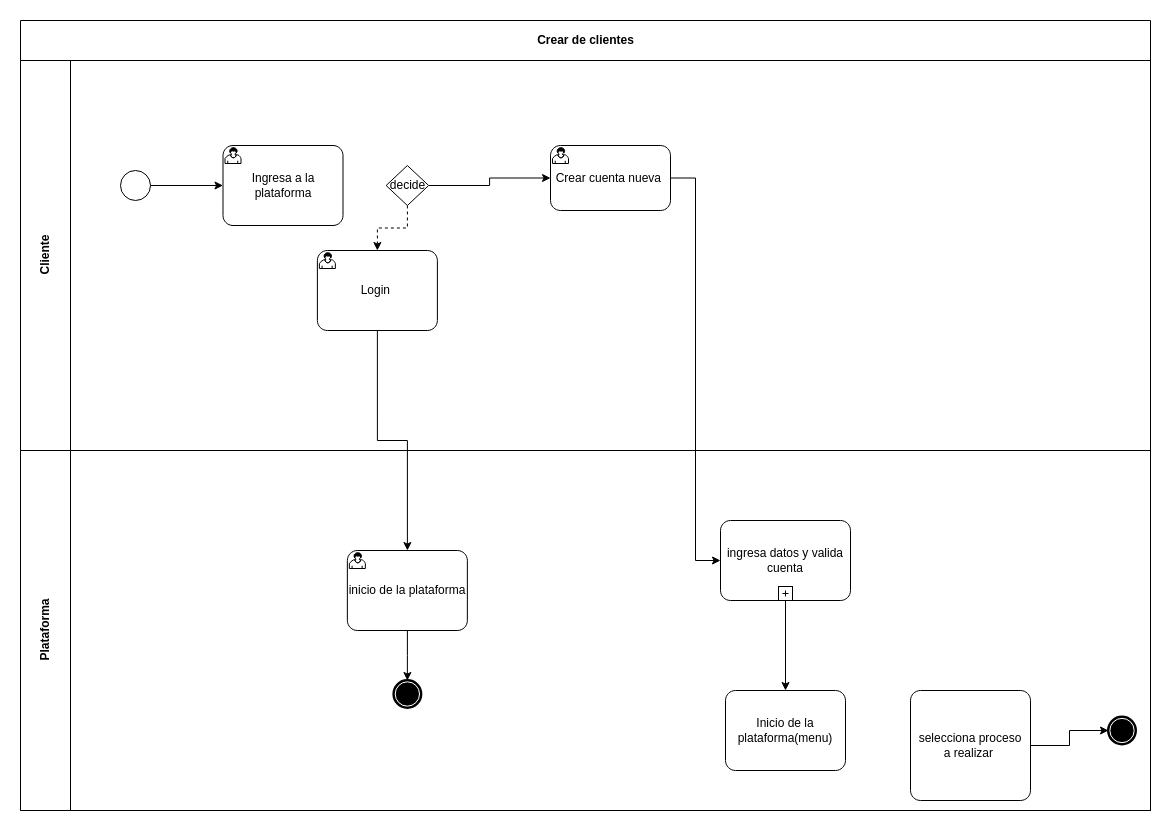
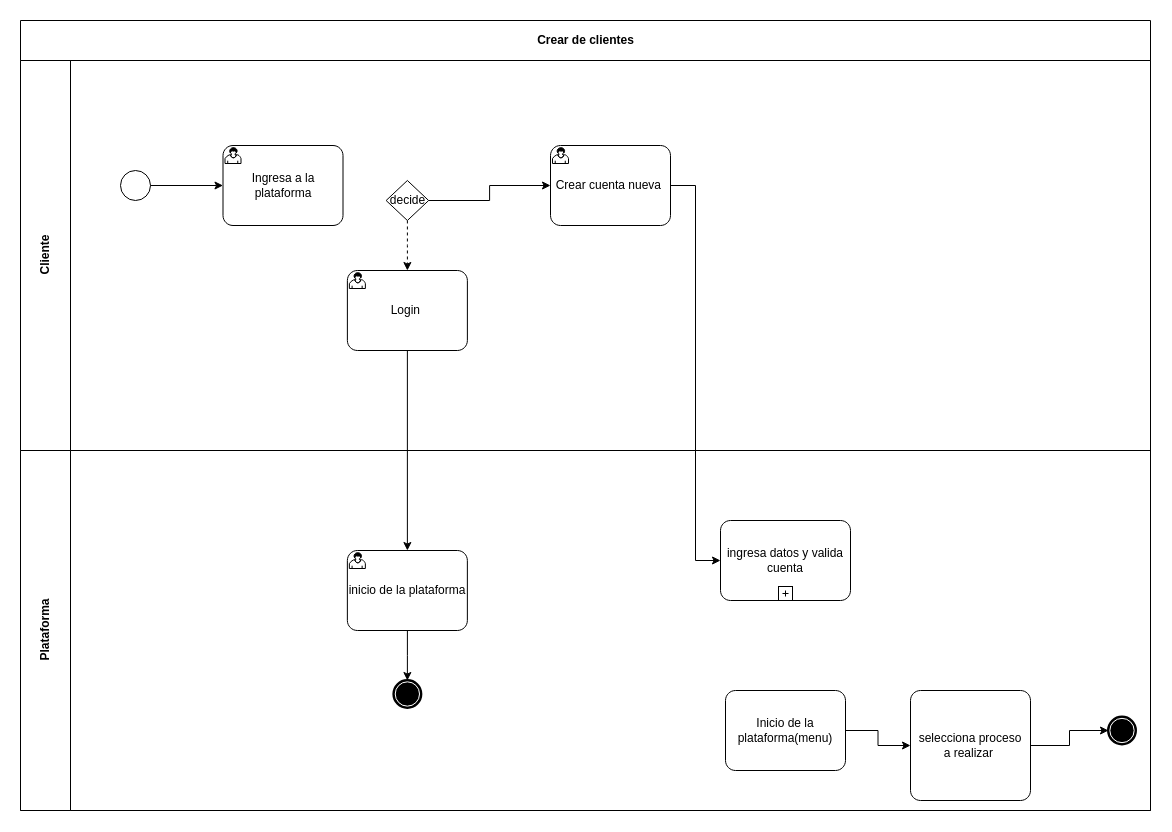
(611, 178) -> (611, 186)
(407, 186) -> (407, 201)
(377, 291) -> (407, 311)
(786, 642) -> none
none -> (878, 735)
